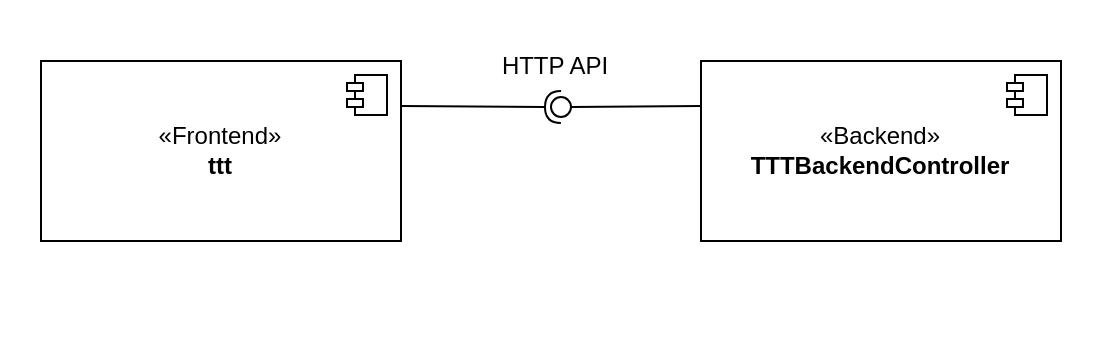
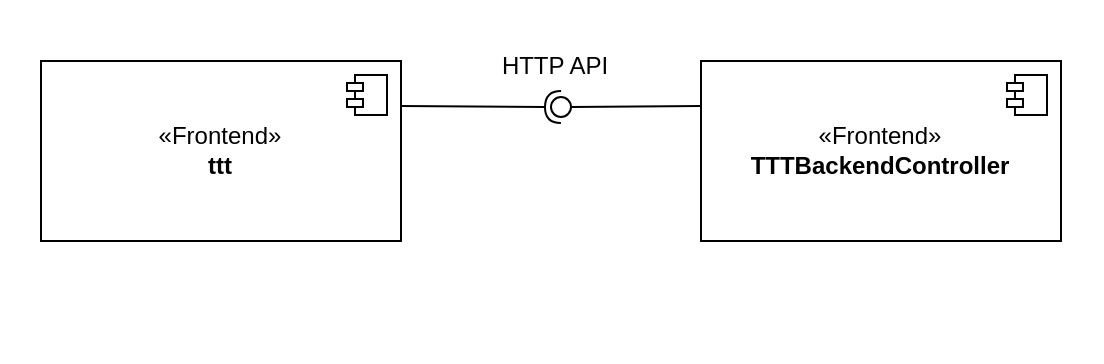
(881, 151) -> (881, 151)
